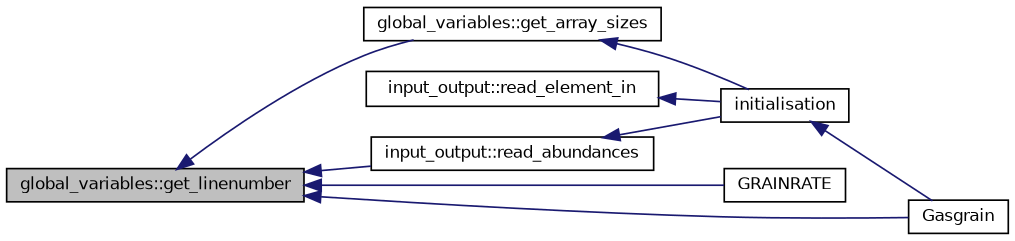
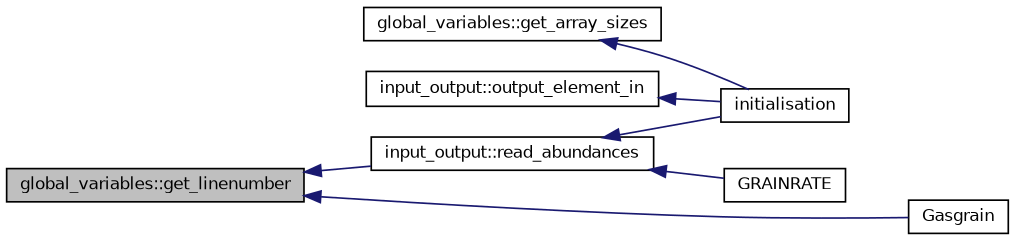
(297, 89) -> none
(512, 89) -> (512, 89)
(879, 166) -> none
(523, 185) -> (695, 175)
